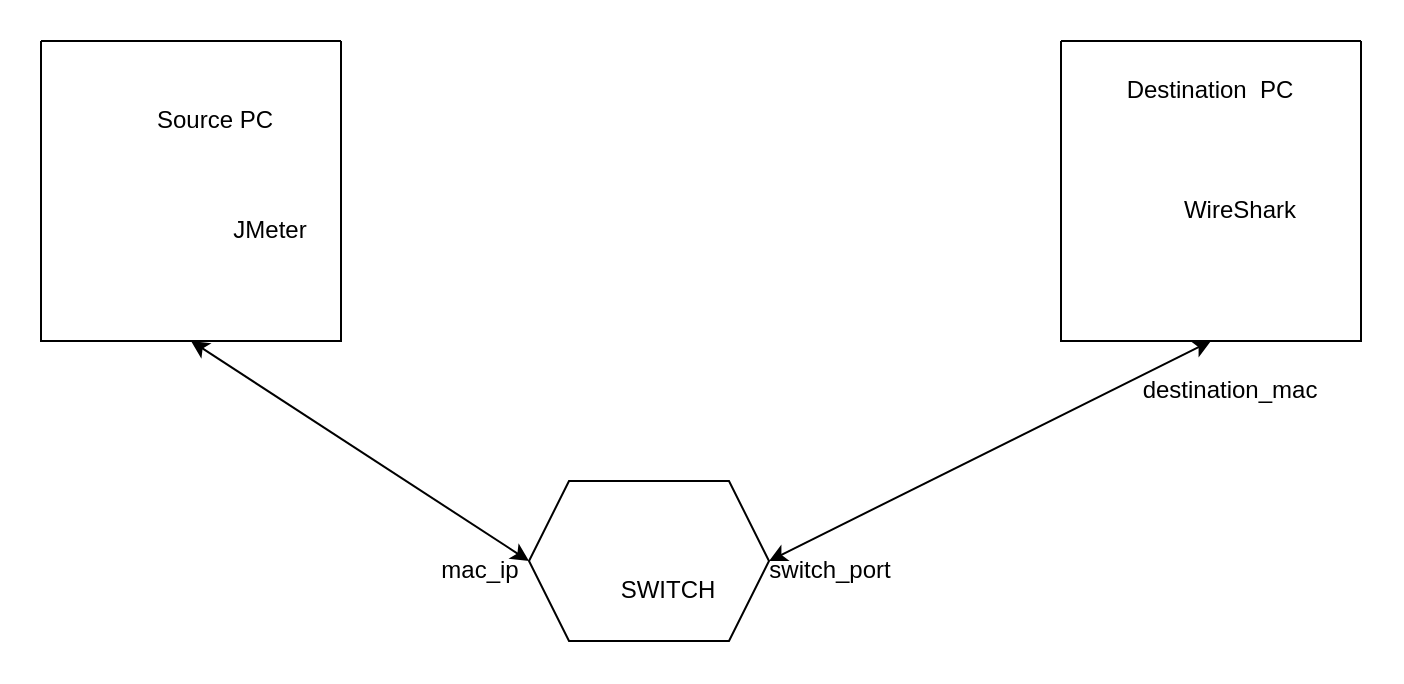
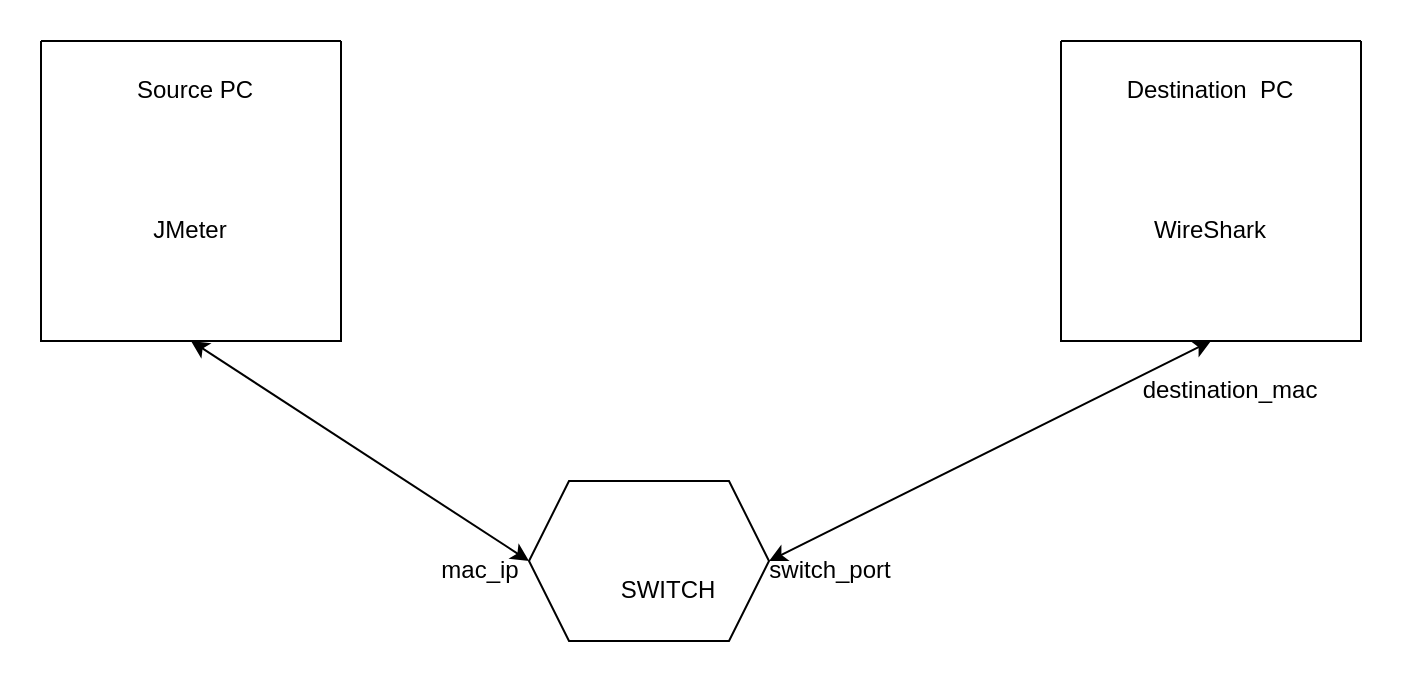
(216, 121) -> (196, 91)
(1241, 211) -> (1211, 231)
(271, 231) -> (191, 231)
